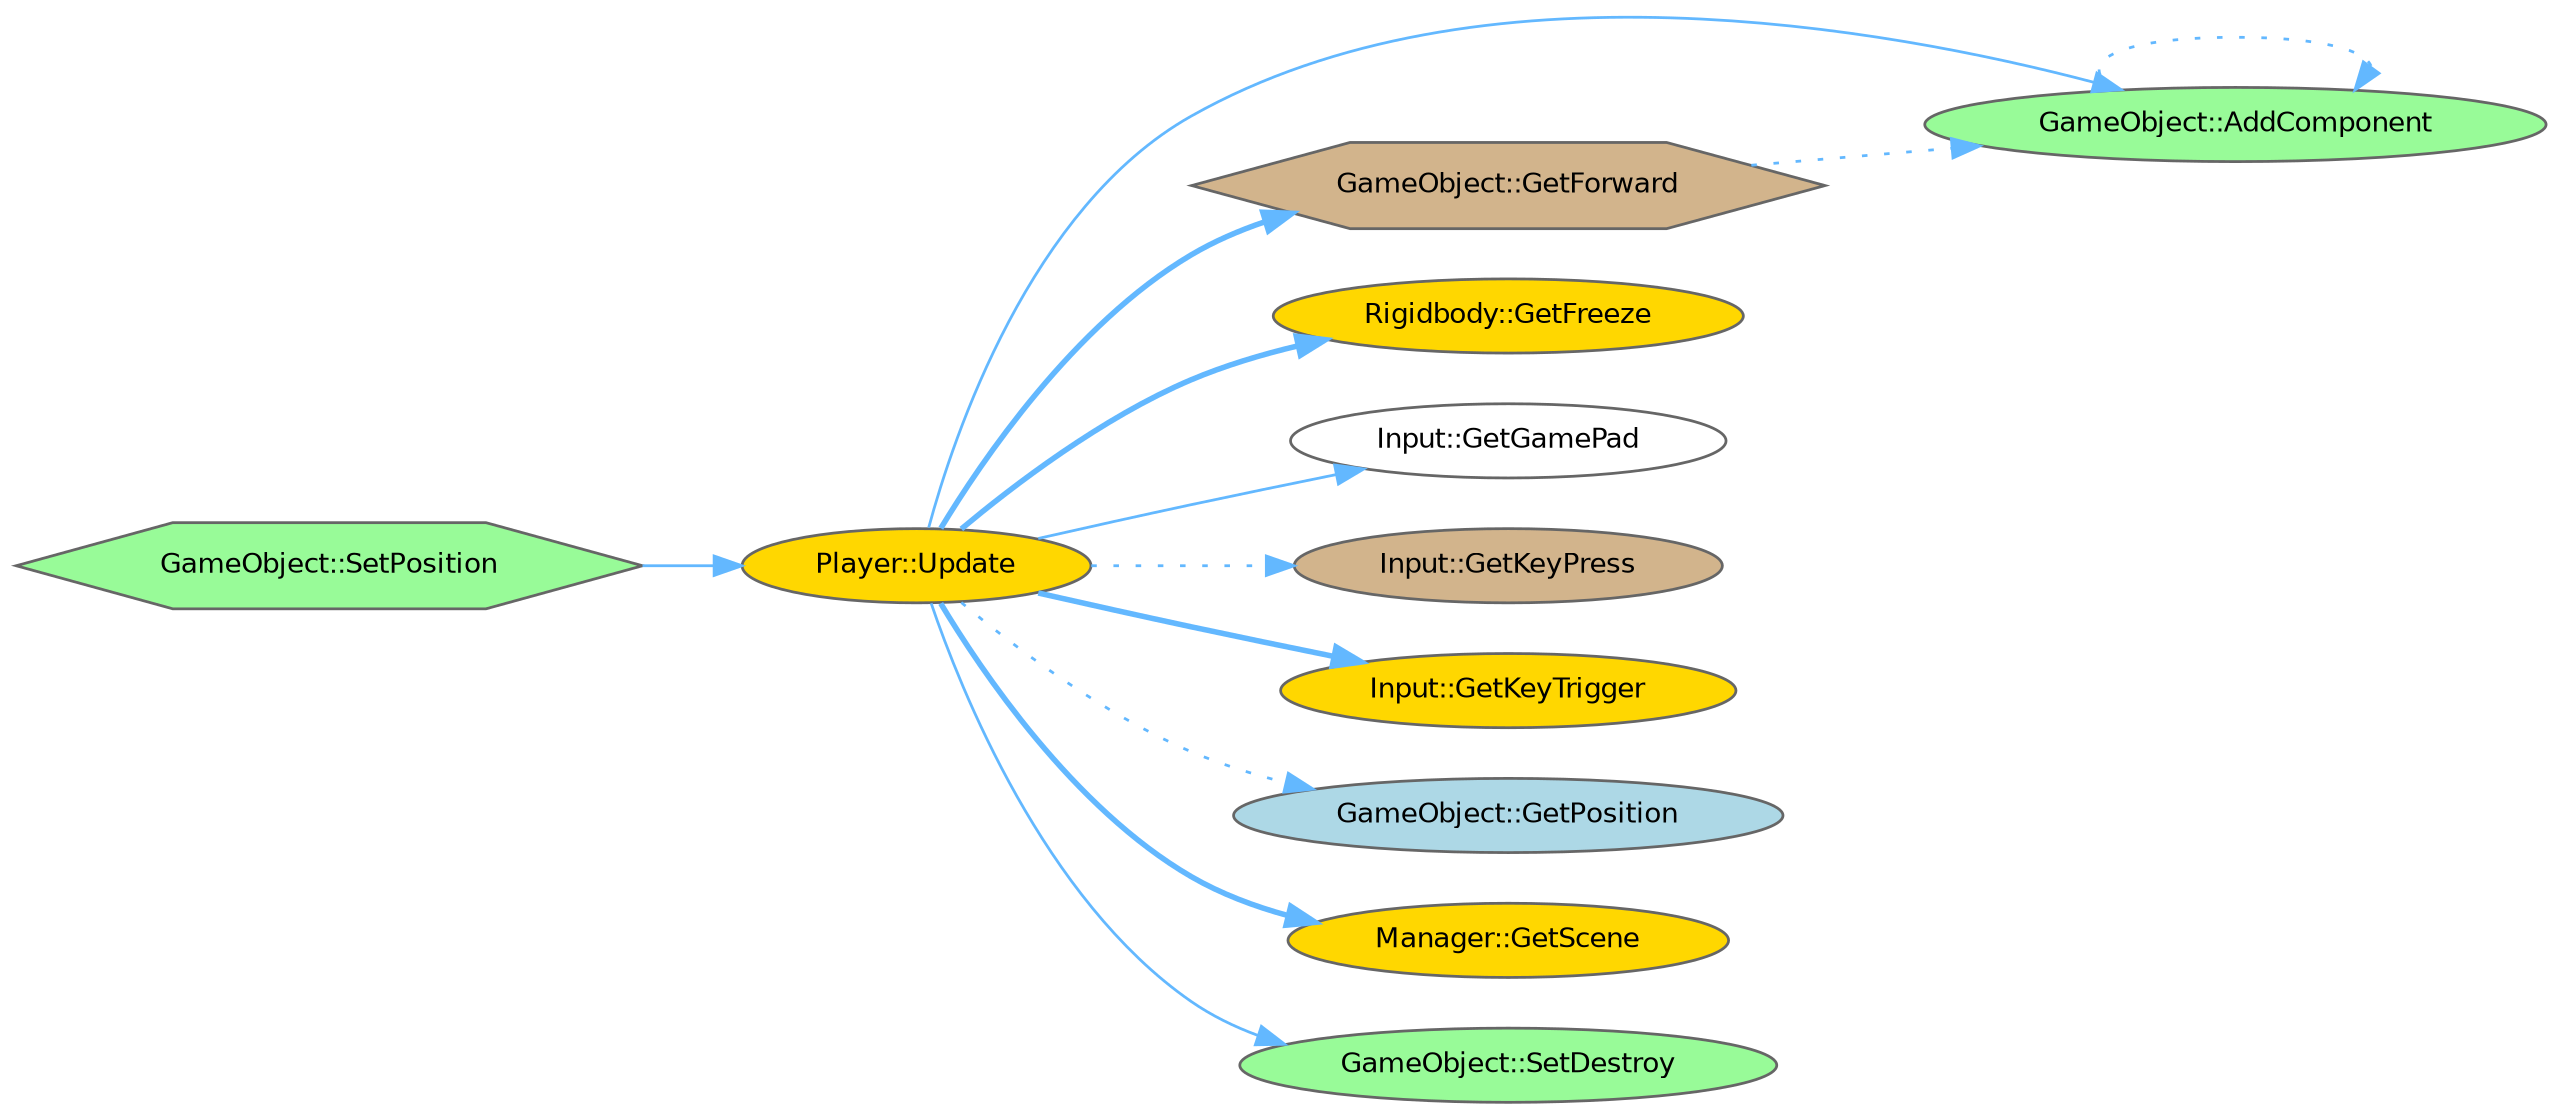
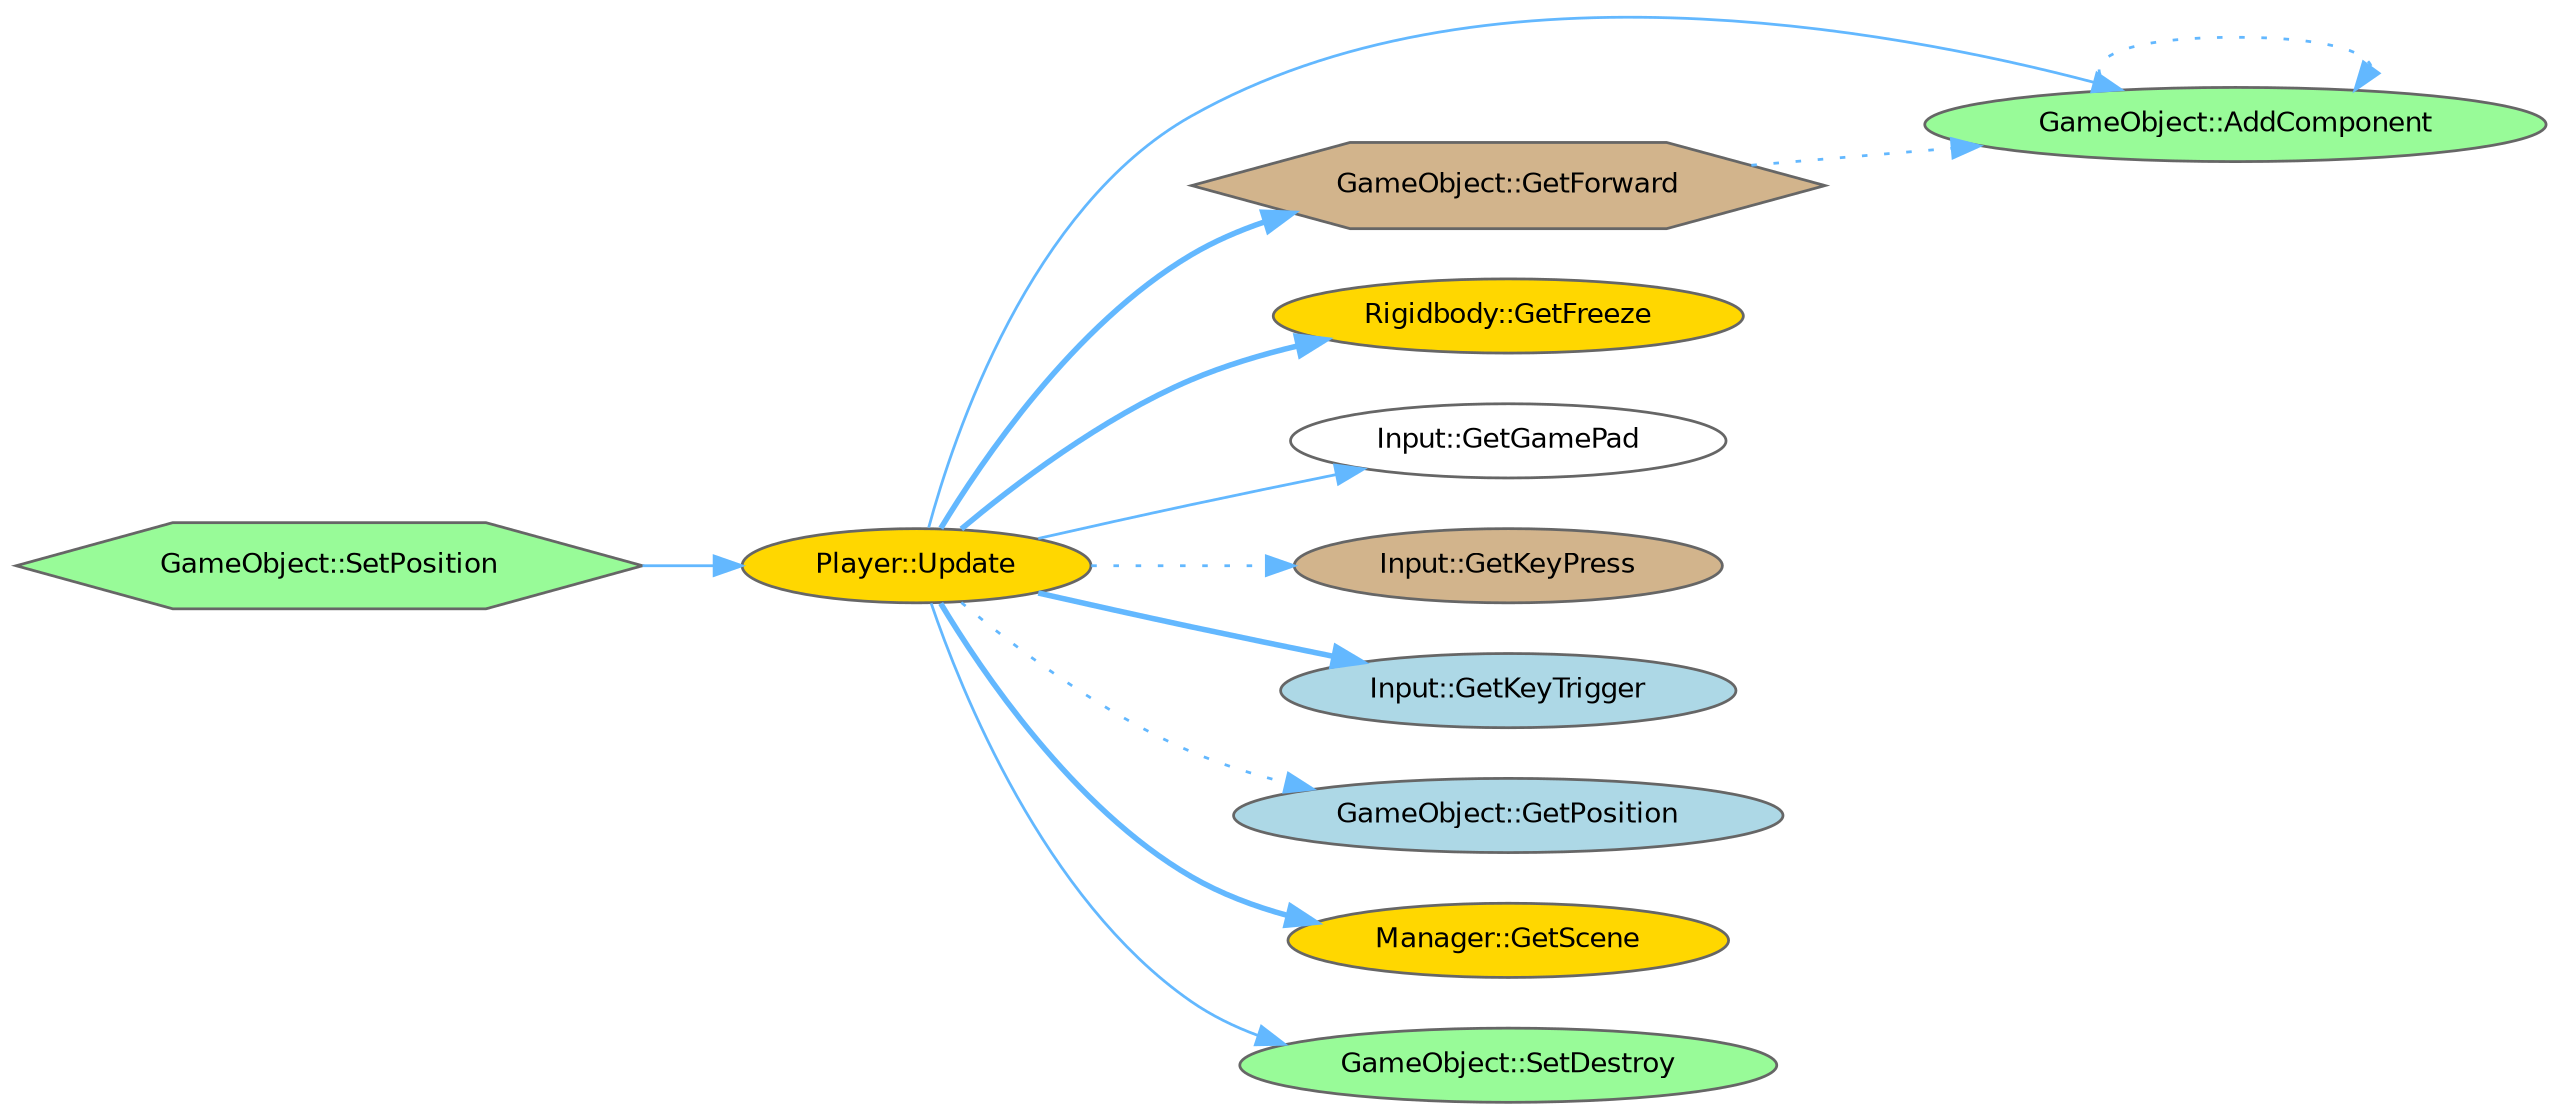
(1508, 691) -> (1508, 691)
